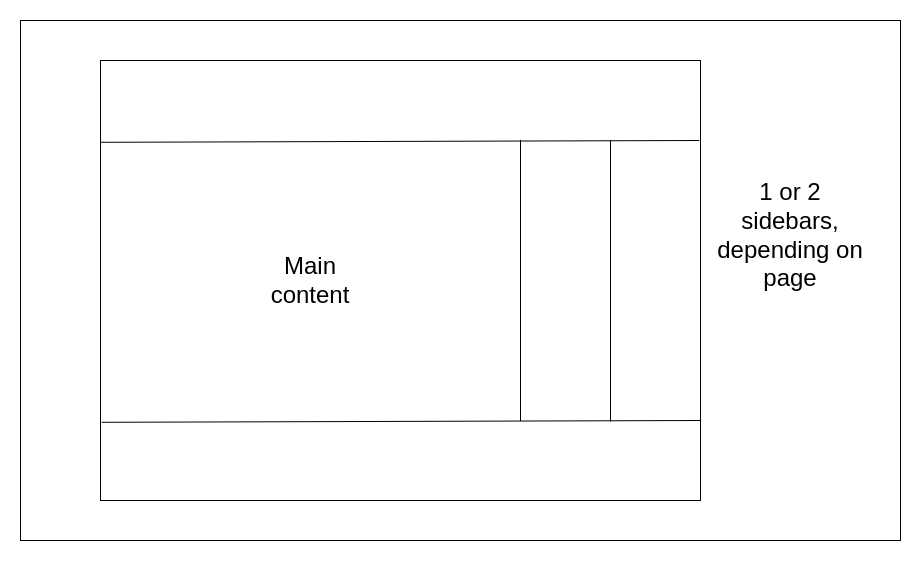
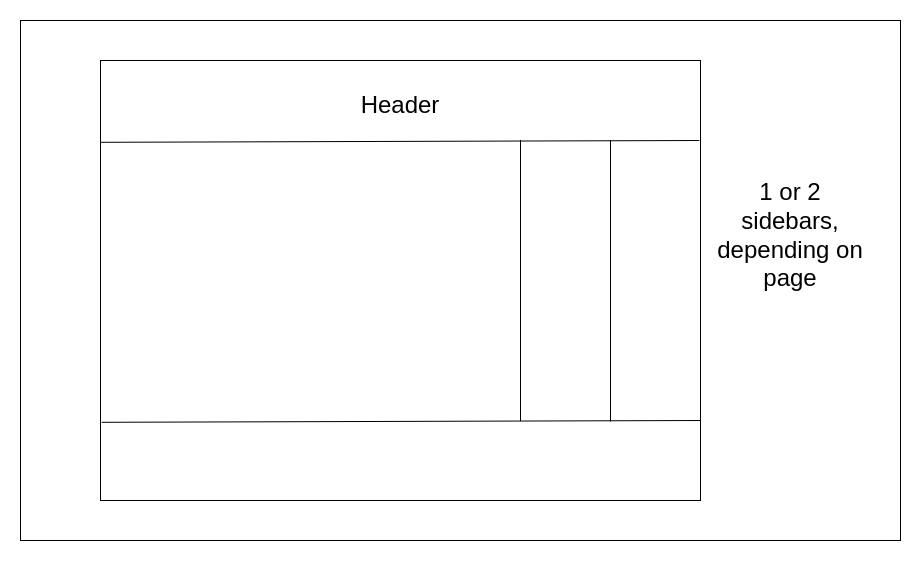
none -> (401, 106)
(311, 281) -> none
